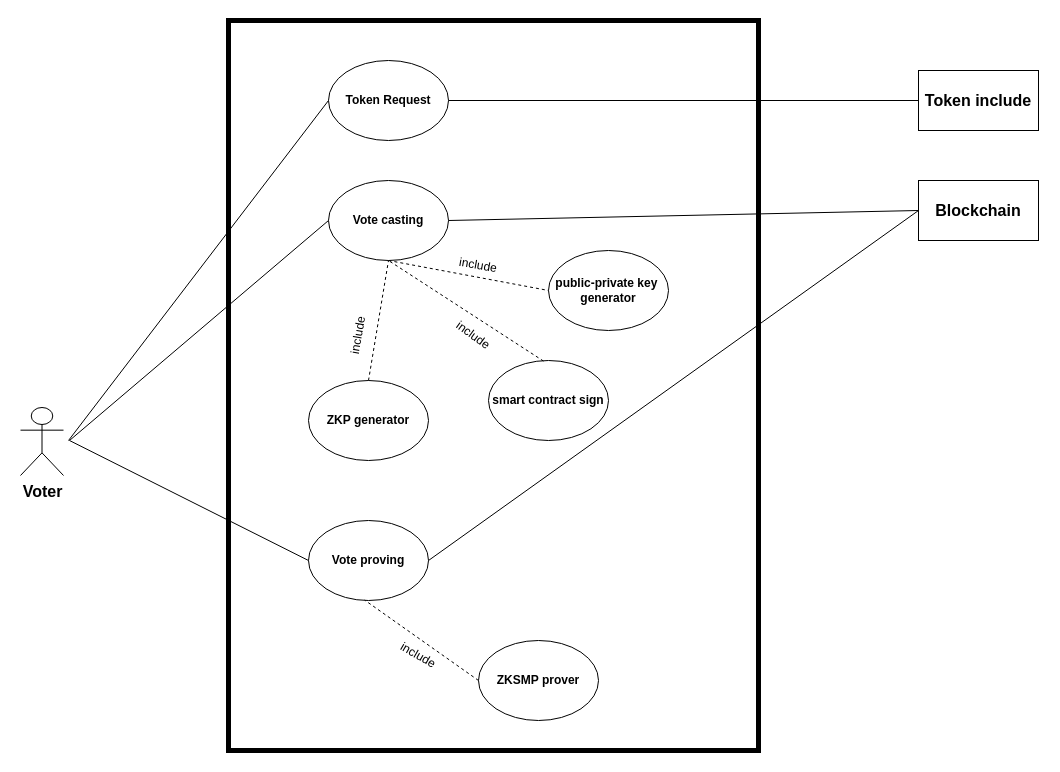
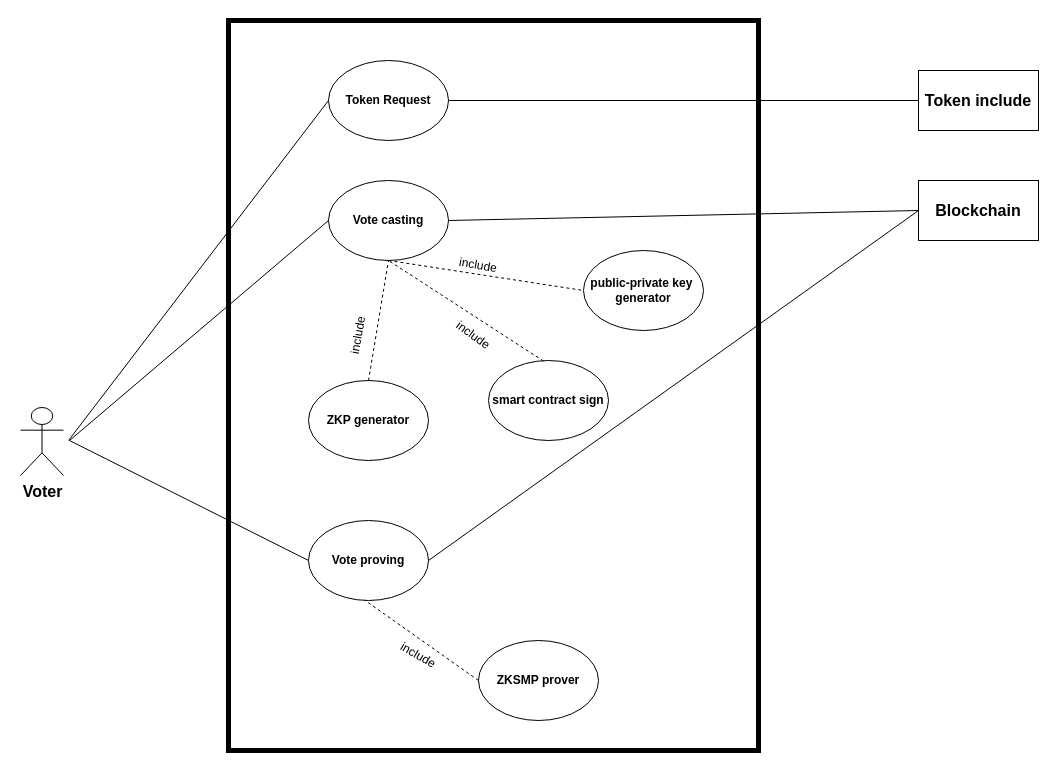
(609, 291) -> (644, 291)
